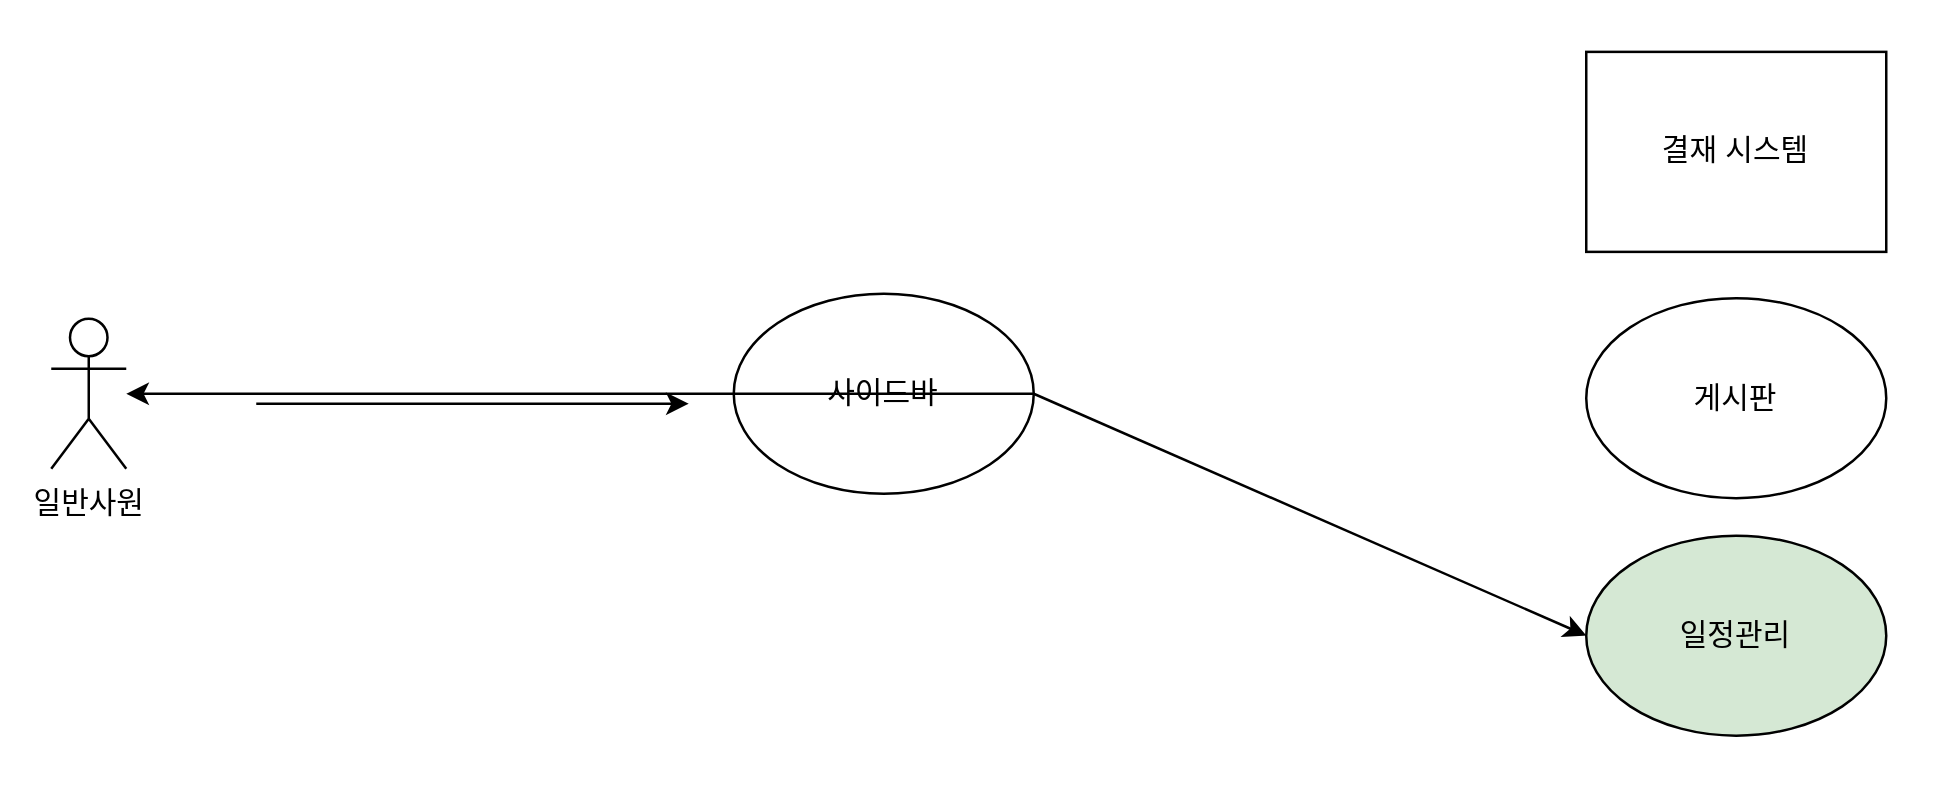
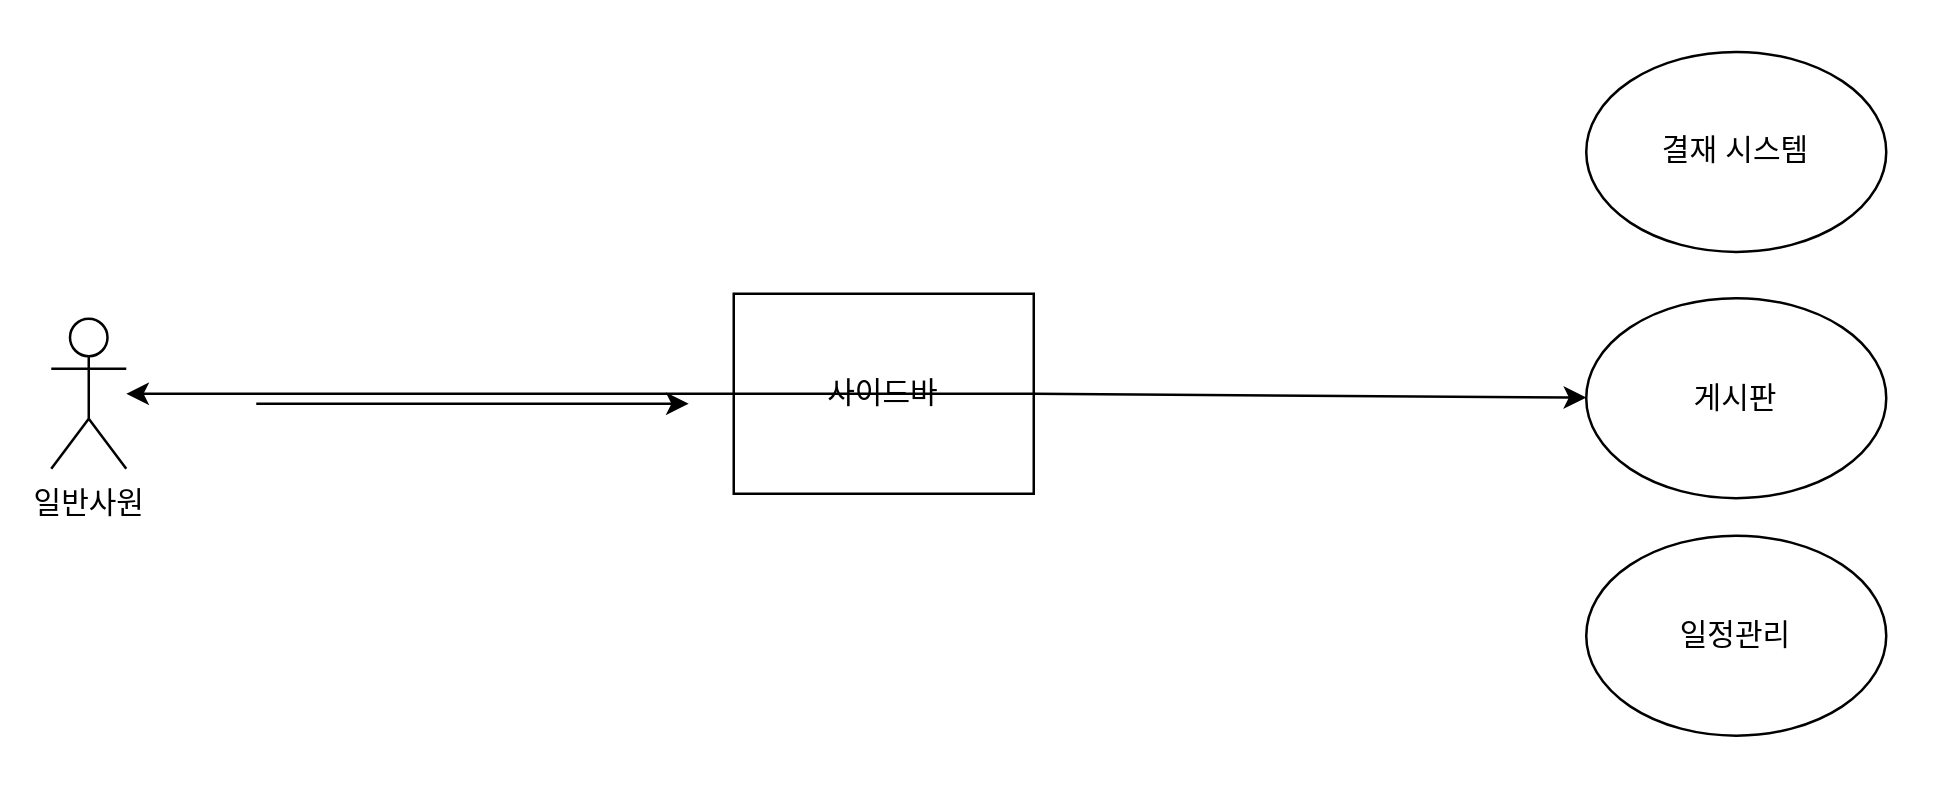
(1736, 152) -> (1736, 152)
(884, 394) -> (884, 394)
(1302, 511) -> (1302, 396)
(1736, 636) -> (1736, 636)
